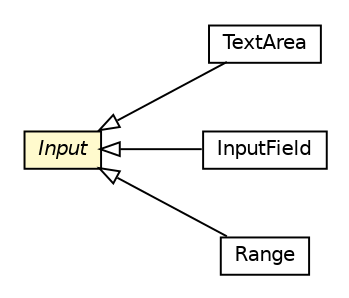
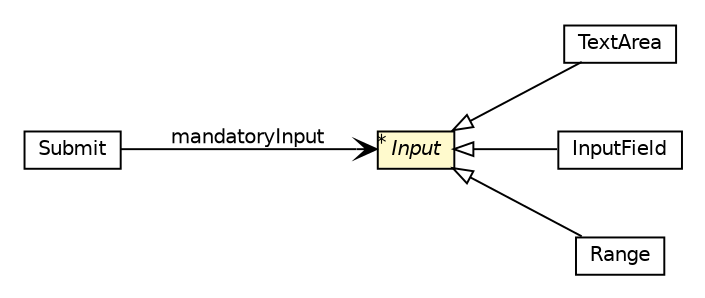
none -> (72, 149)
